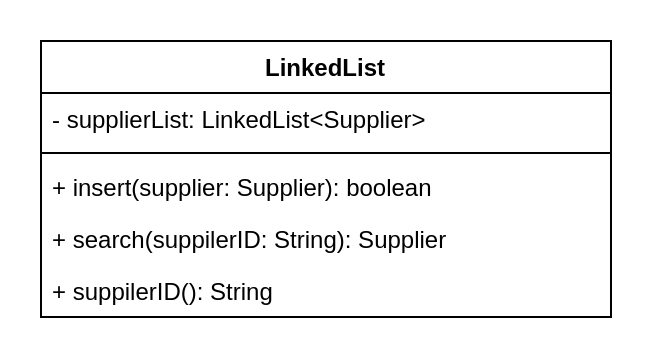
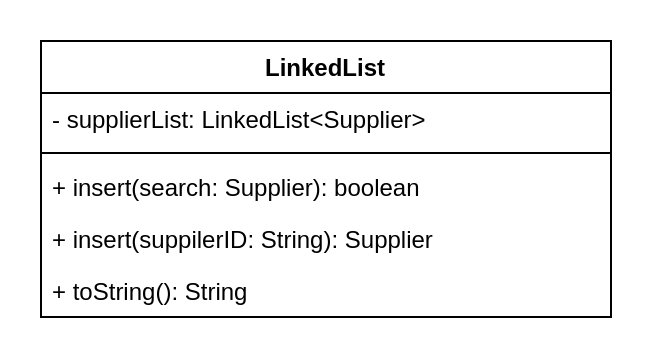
(266, 188) -> (259, 188)
(276, 240) -> (273, 240)
(181, 292) -> (171, 292)
